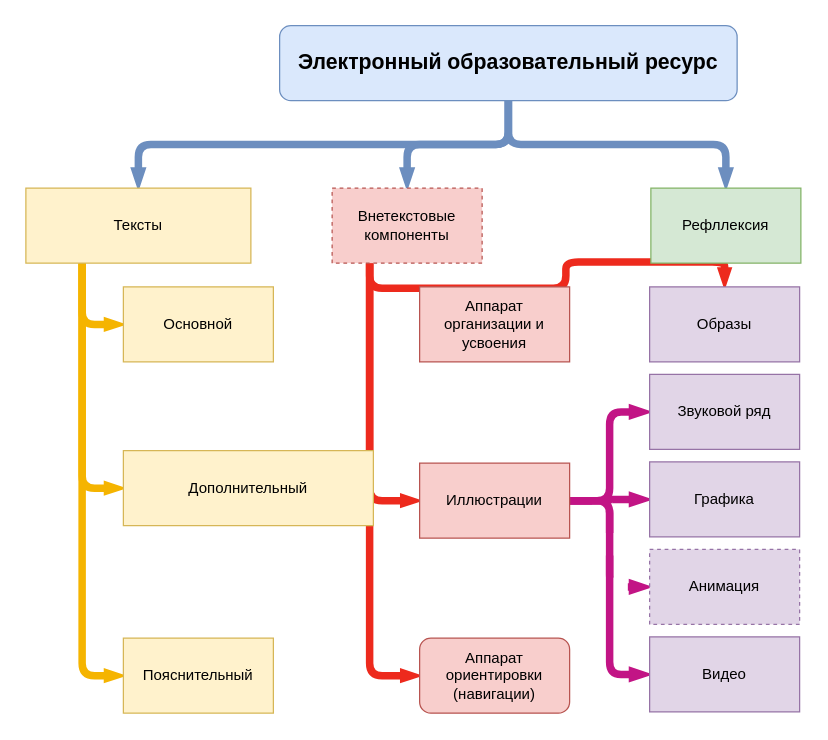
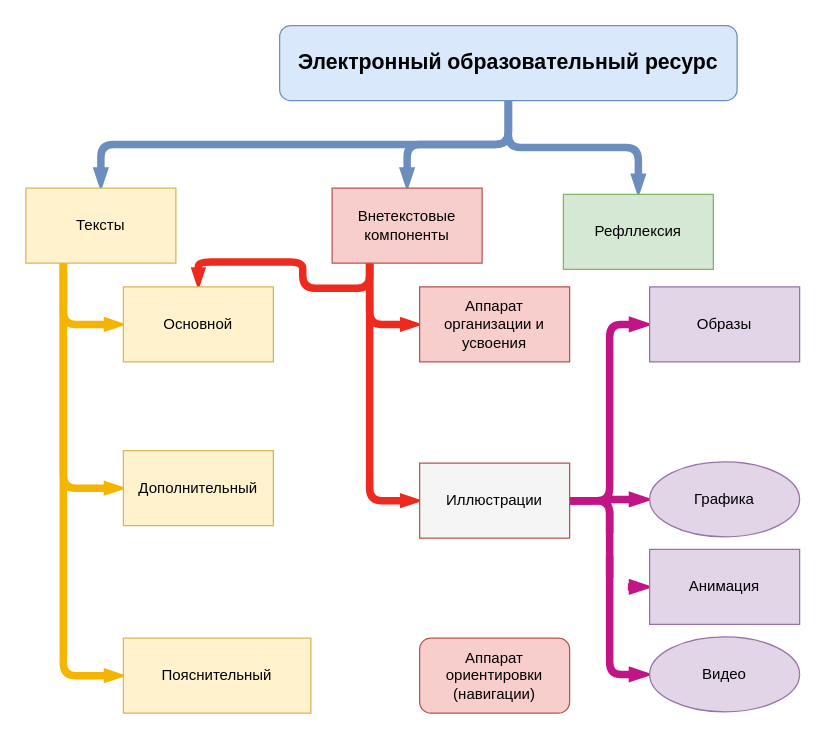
(138, 226) -> (101, 226)
(407, 226) -> (407, 226)
(726, 226) -> (638, 232)
(639, 262) -> (389, 324)
none -> (609, 364)
(623, 412) -> none
(724, 412) -> none
(248, 488) -> (198, 488)
(724, 499) -> (724, 499)
(494, 501) -> (494, 501)
(724, 587) -> (724, 587)
(369, 610) -> (283, 262)
(724, 674) -> (724, 674)
(198, 676) -> (217, 676)
